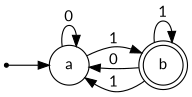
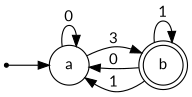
(114, 39) -> (114, 39)
